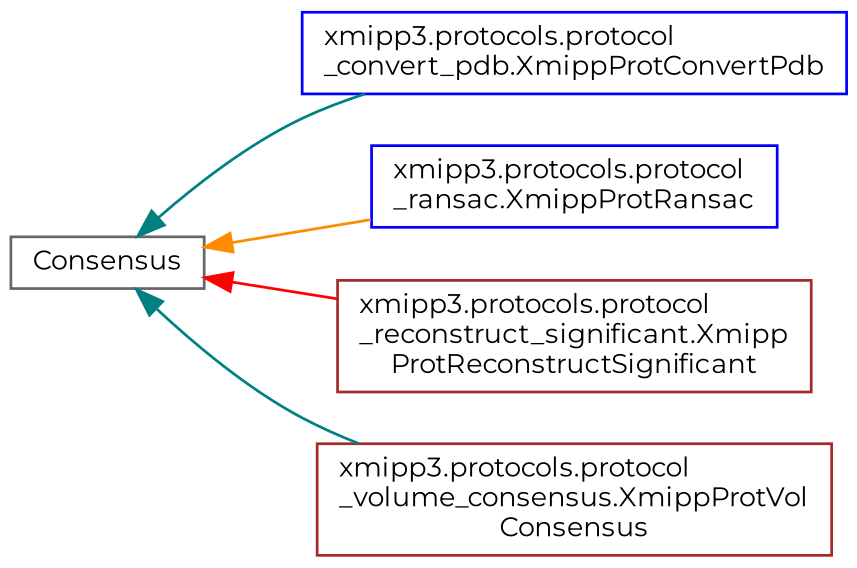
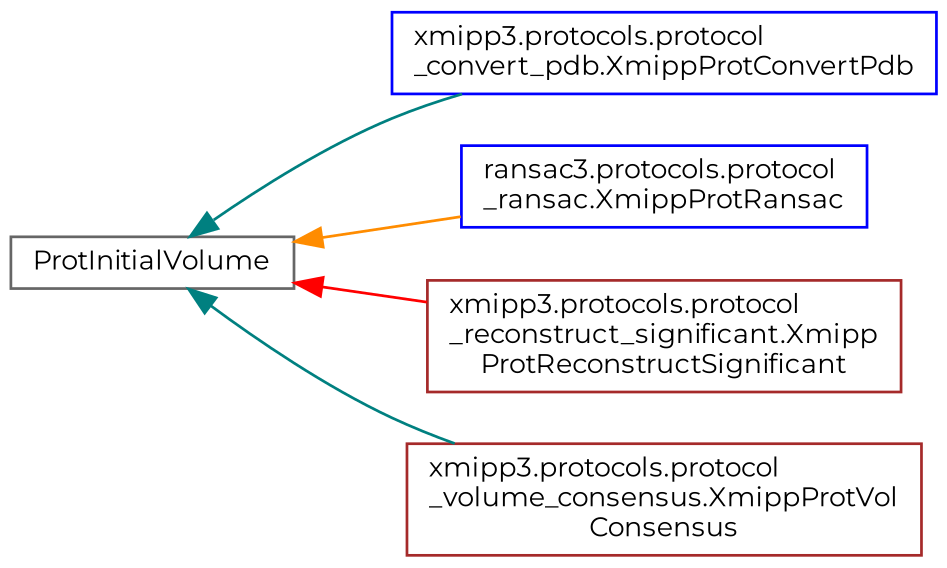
(574, 186) -> (664, 186)
(108, 263) -> (152, 263)
